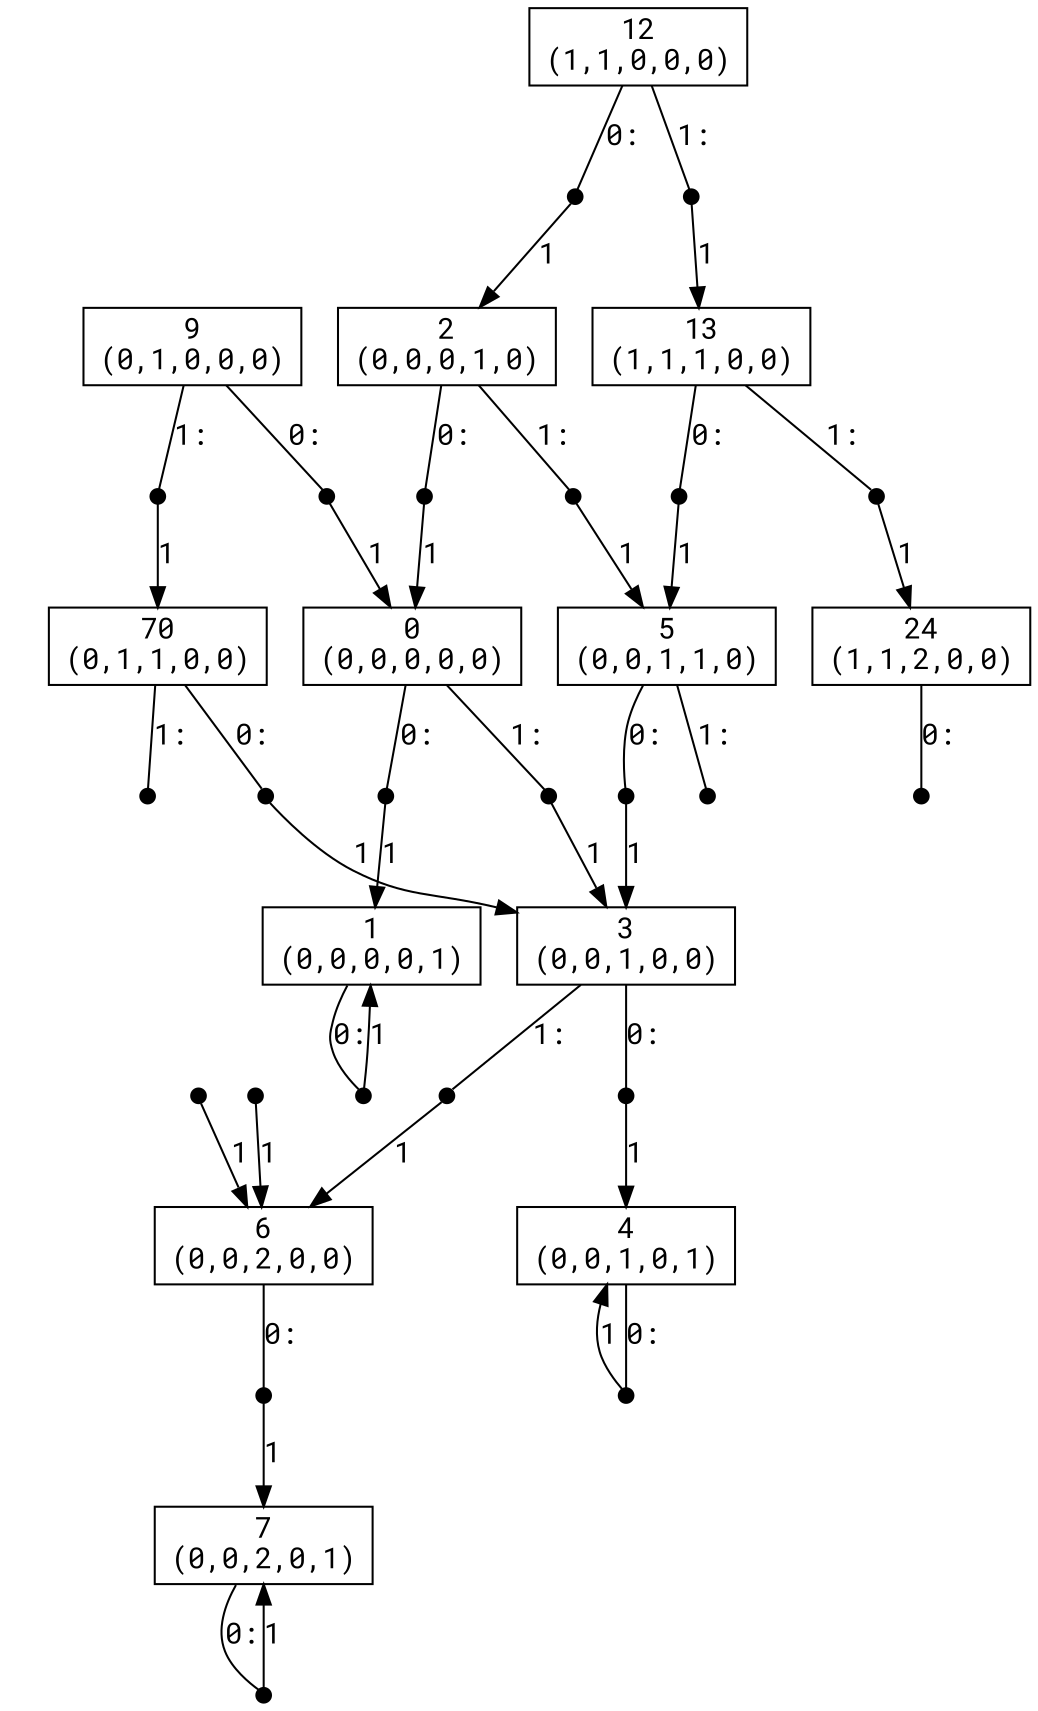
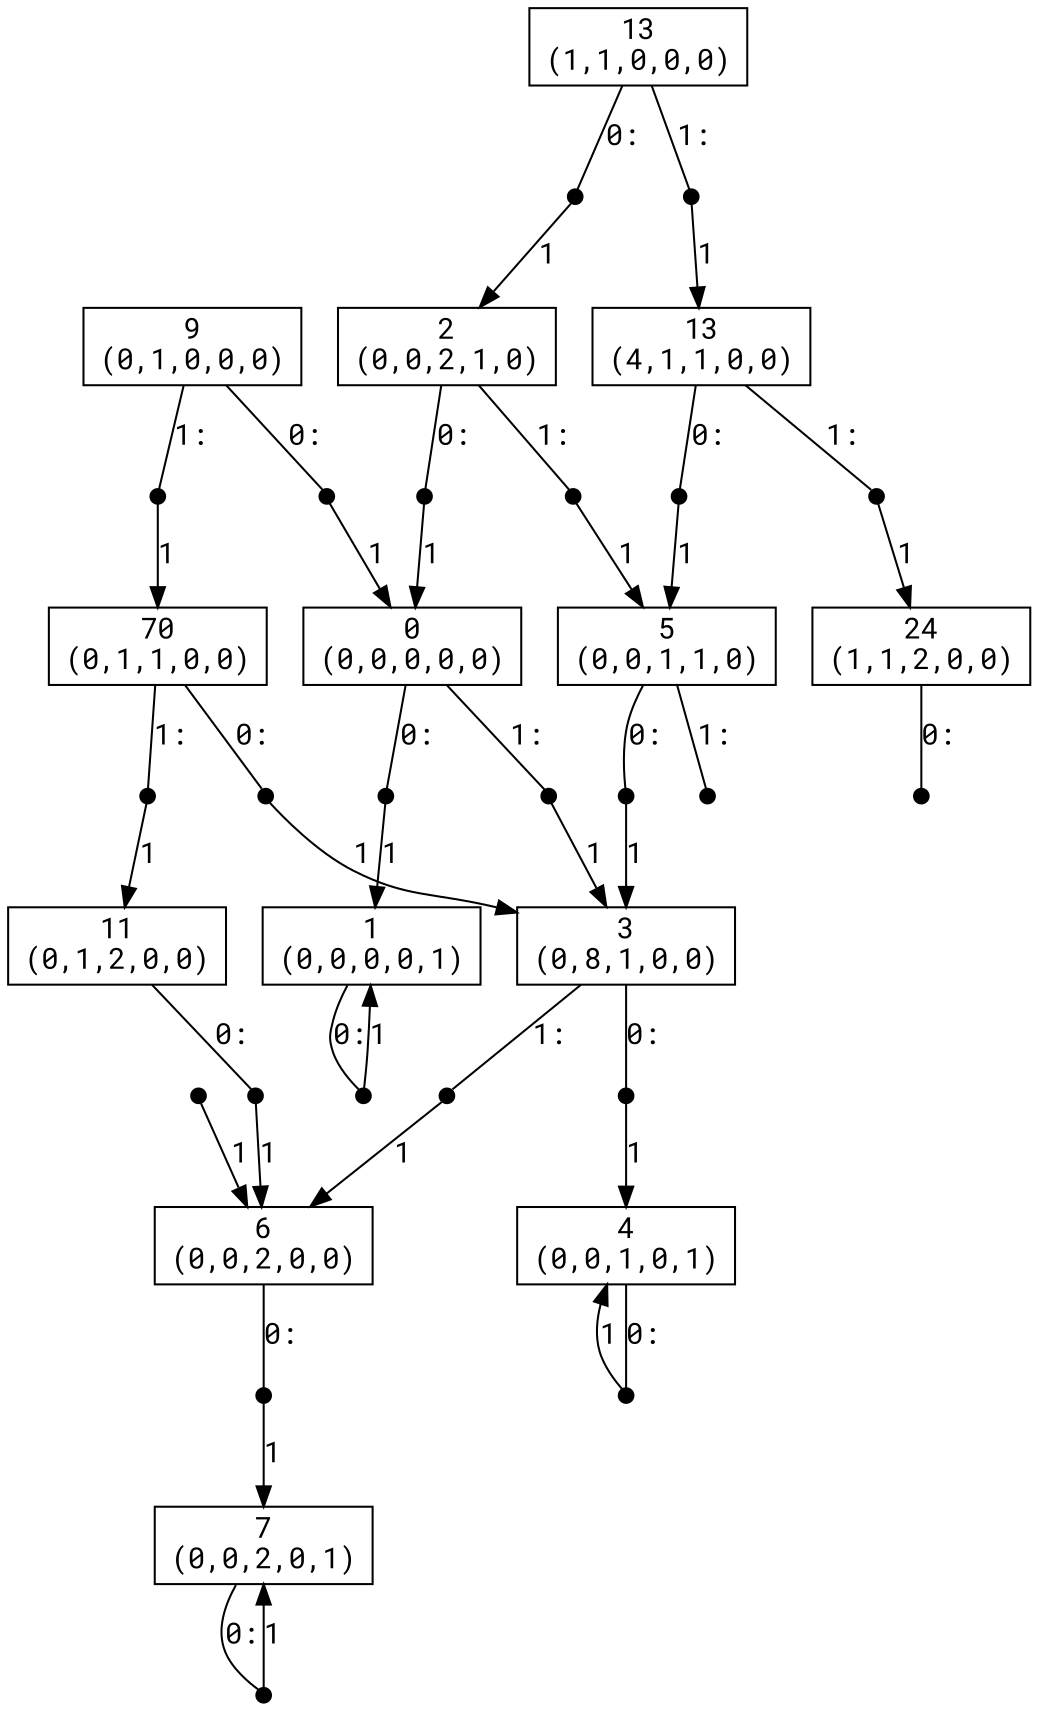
(638, 47) -> (638, 47)
(447, 347) -> (447, 347)
(701, 347) -> (701, 347)
none -> (117, 946)
(626, 946) -> (626, 946)
